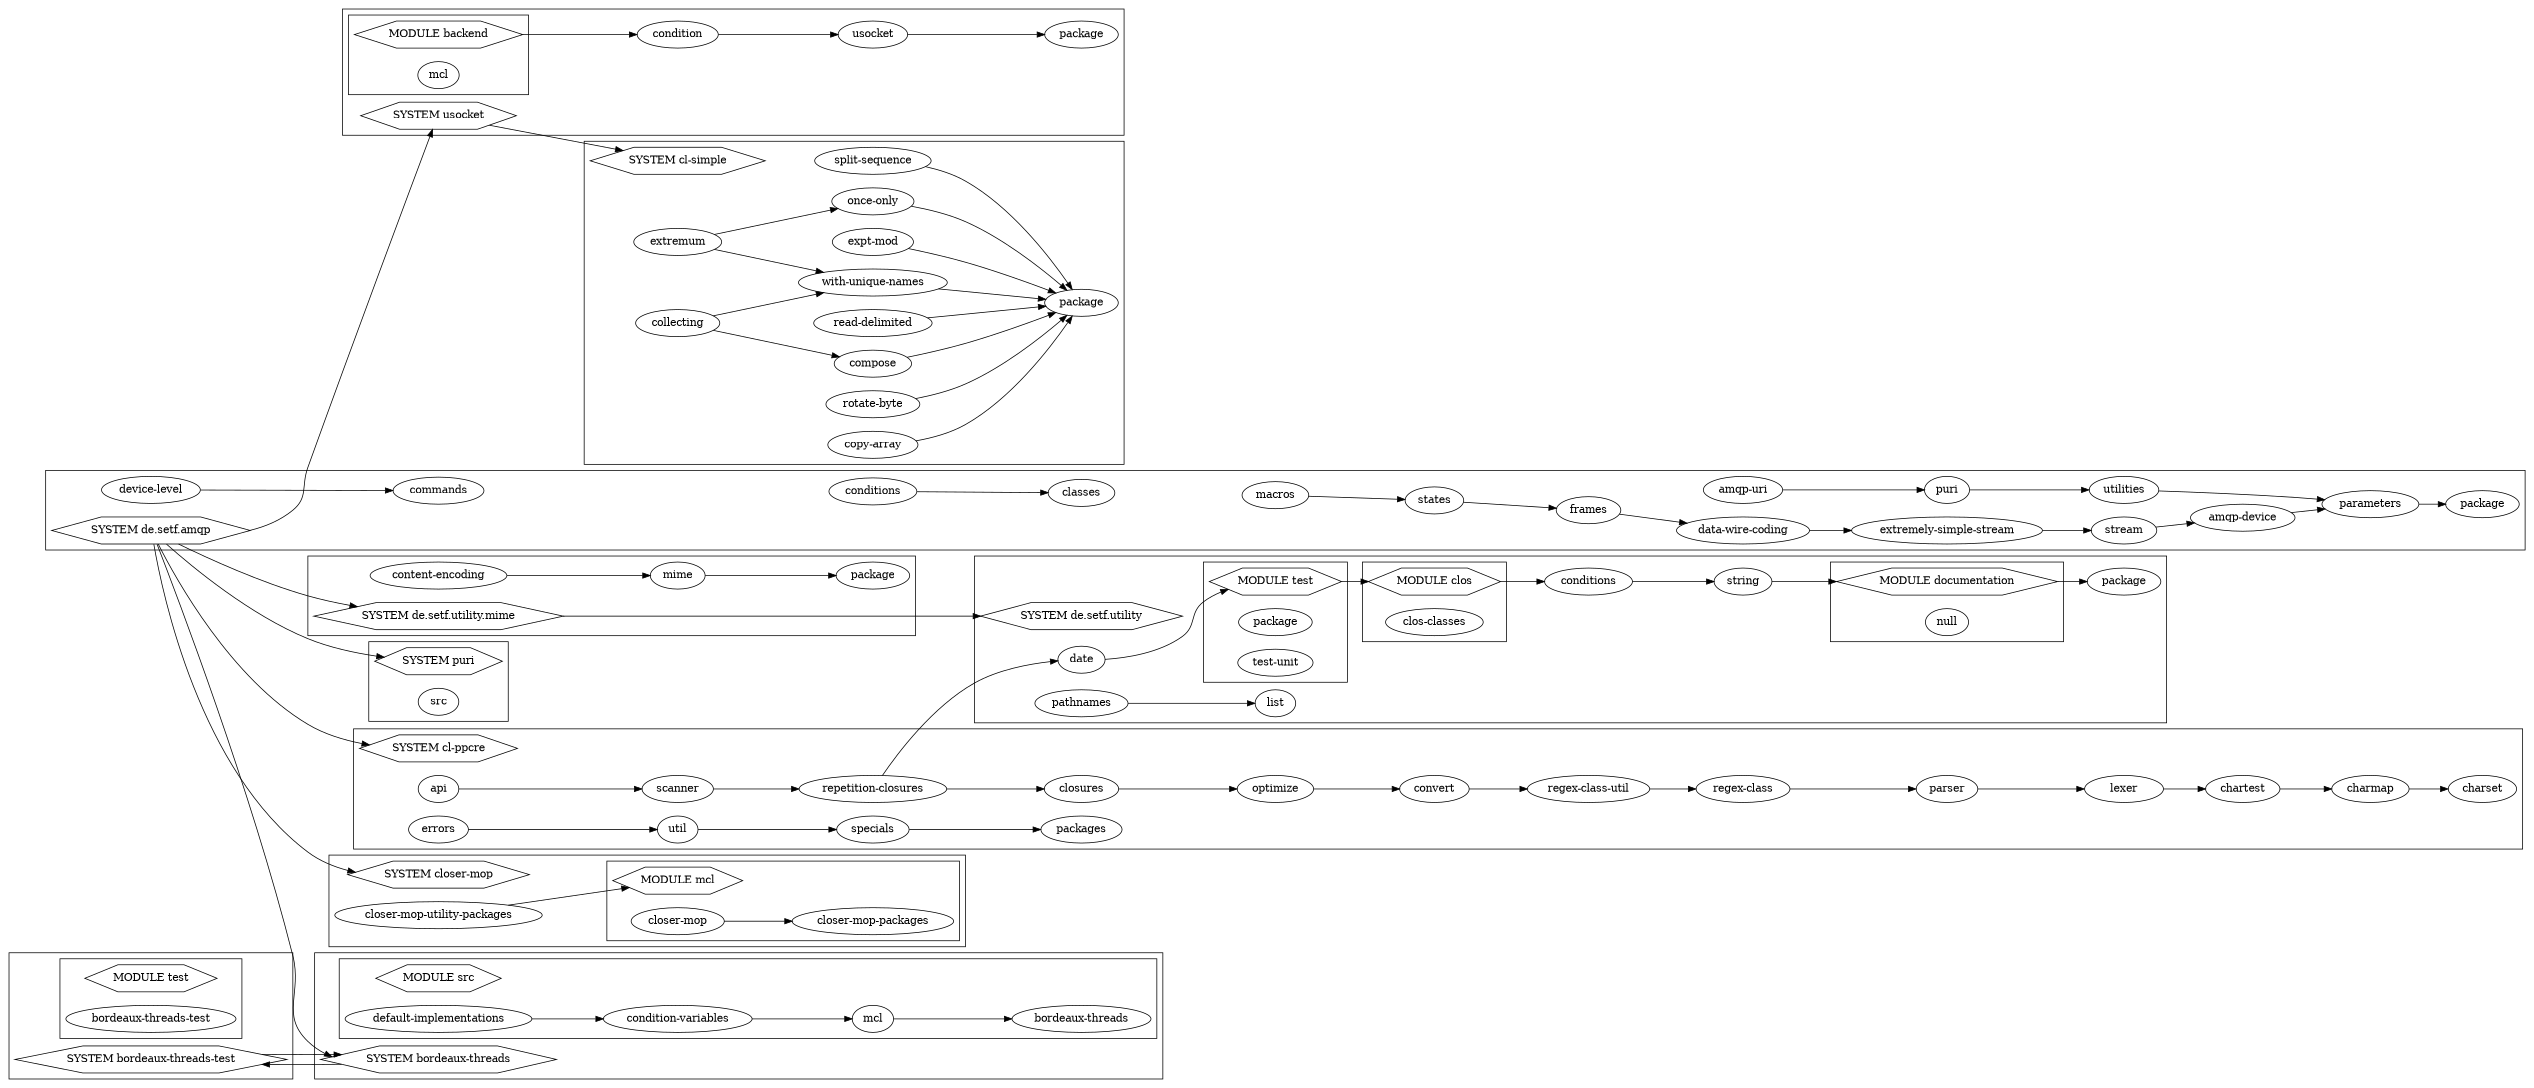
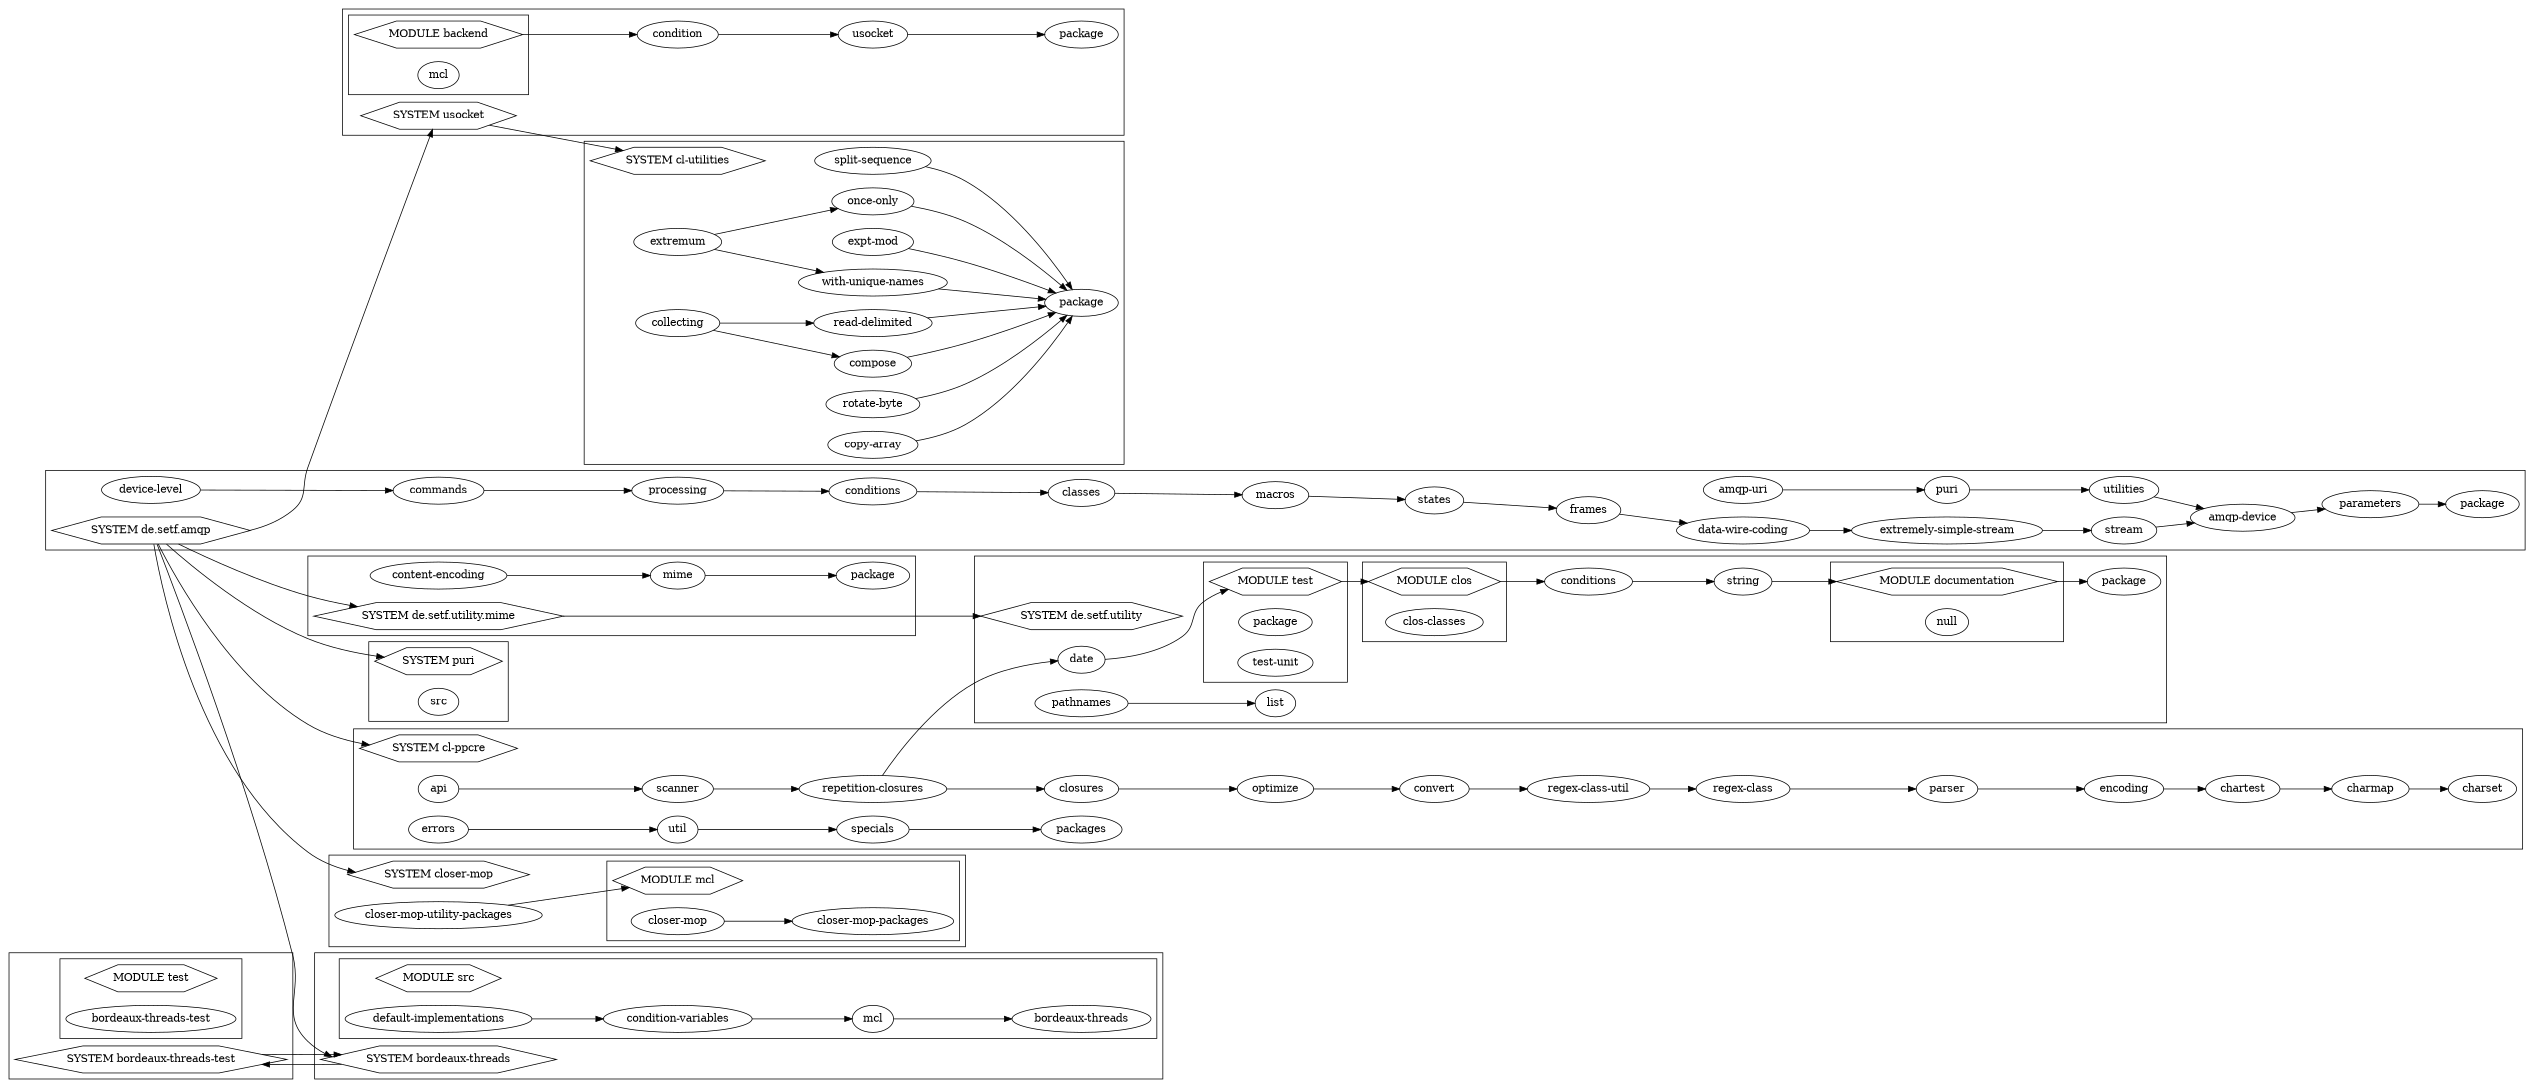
(678, 161) -> (678, 161)
(765, 305) -> (763, 323)
none -> (678, 491)
none -> (1175, 494)
(2238, 494) -> (2175, 502)
(2124, 789) -> (2124, 789)
